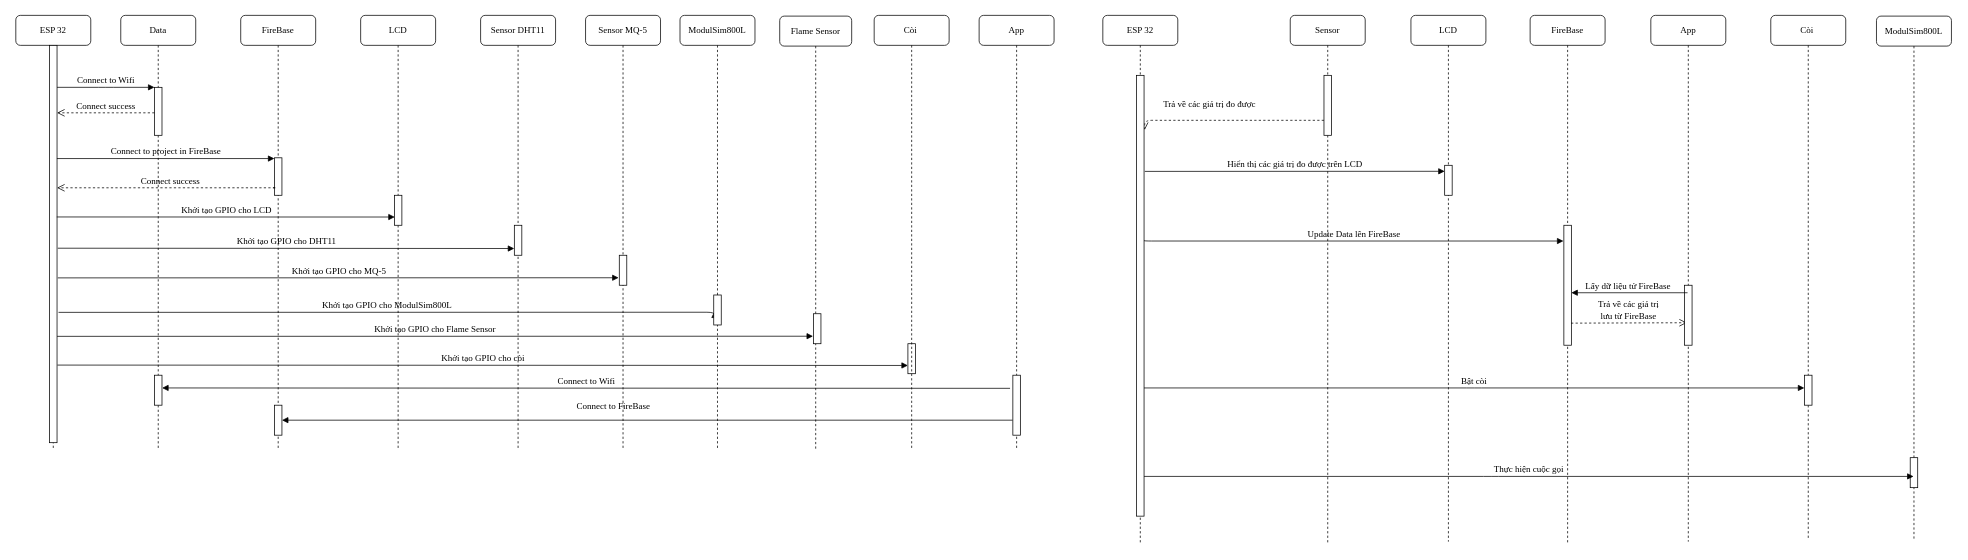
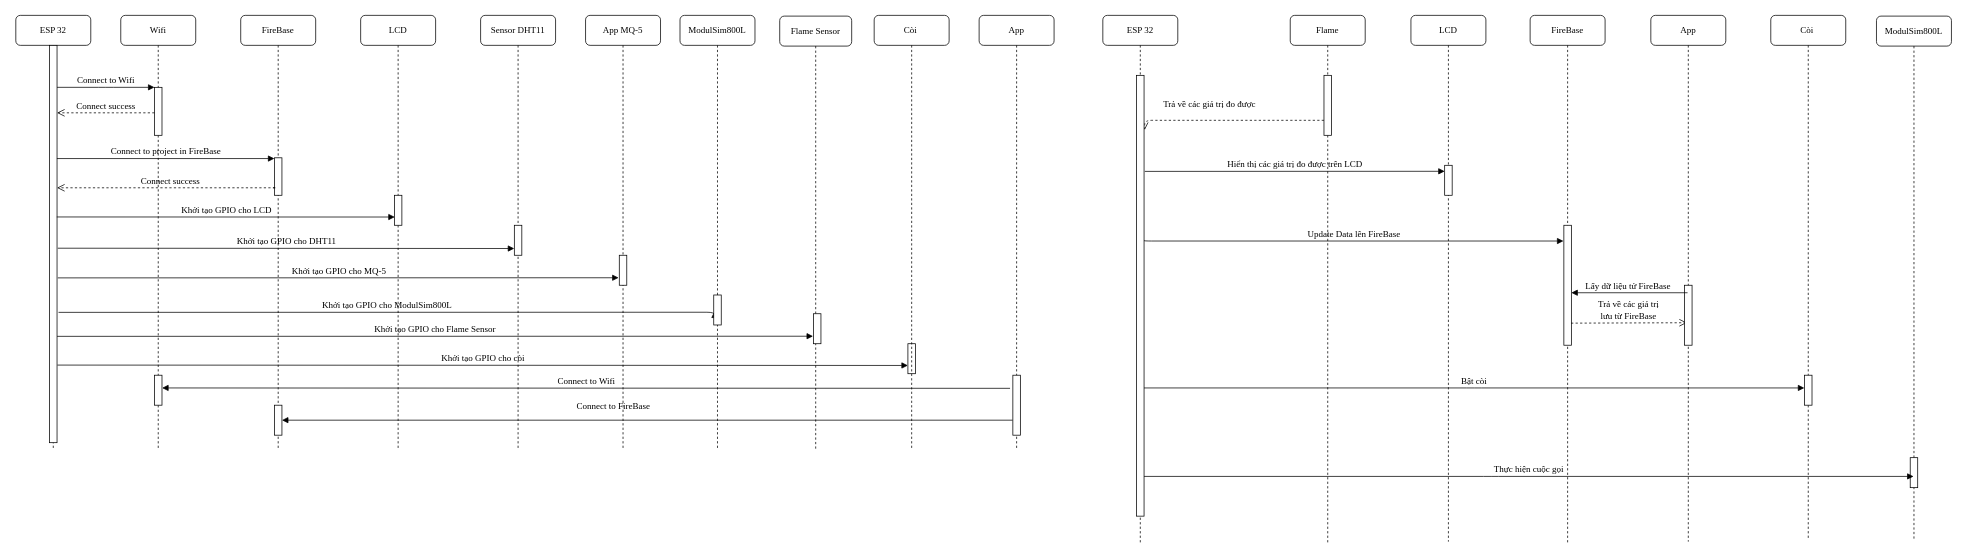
(158, 30) -> (158, 30)
(623, 30) -> (623, 30)
(1328, 30) -> (1328, 30)
